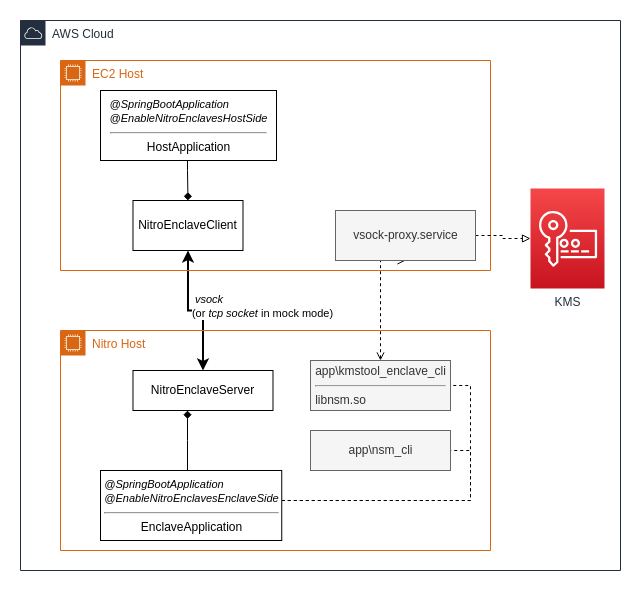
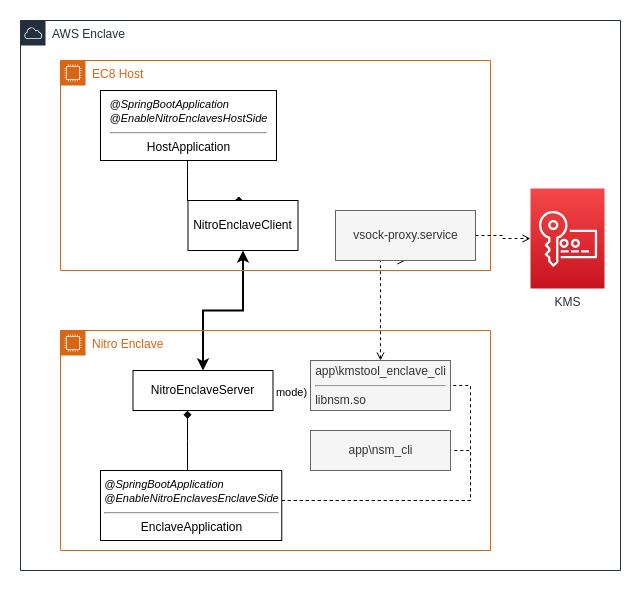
(80, 35) -> (86, 35)
(118, 75) -> (118, 75)
(188, 226) -> (243, 226)
(521, 239) -> (524, 239)
(123, 345) -> (132, 345)
